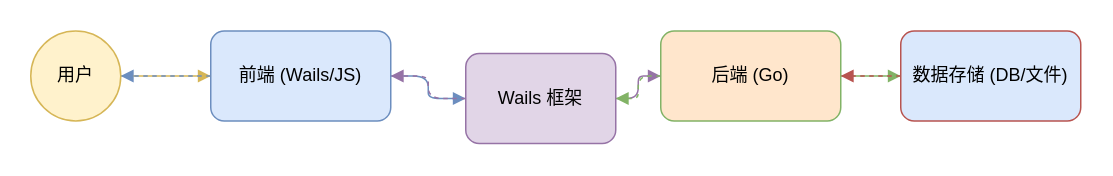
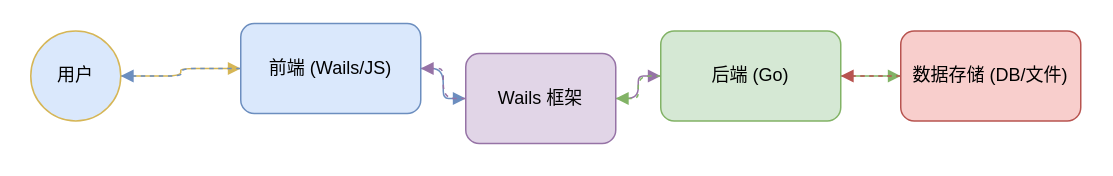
(76, 76) -> (76, 76)
(301, 76) -> (331, 68)
(751, 76) -> (751, 76)
(991, 76) -> (991, 76)
